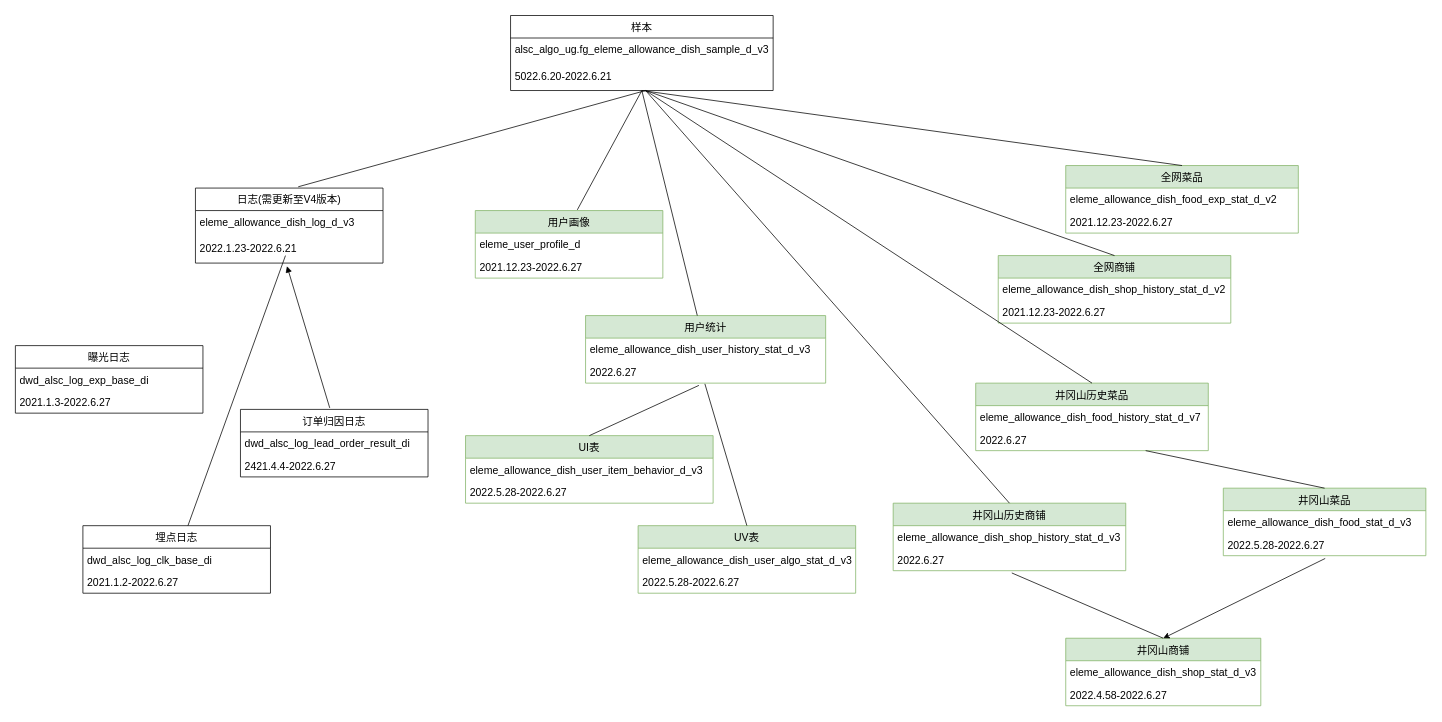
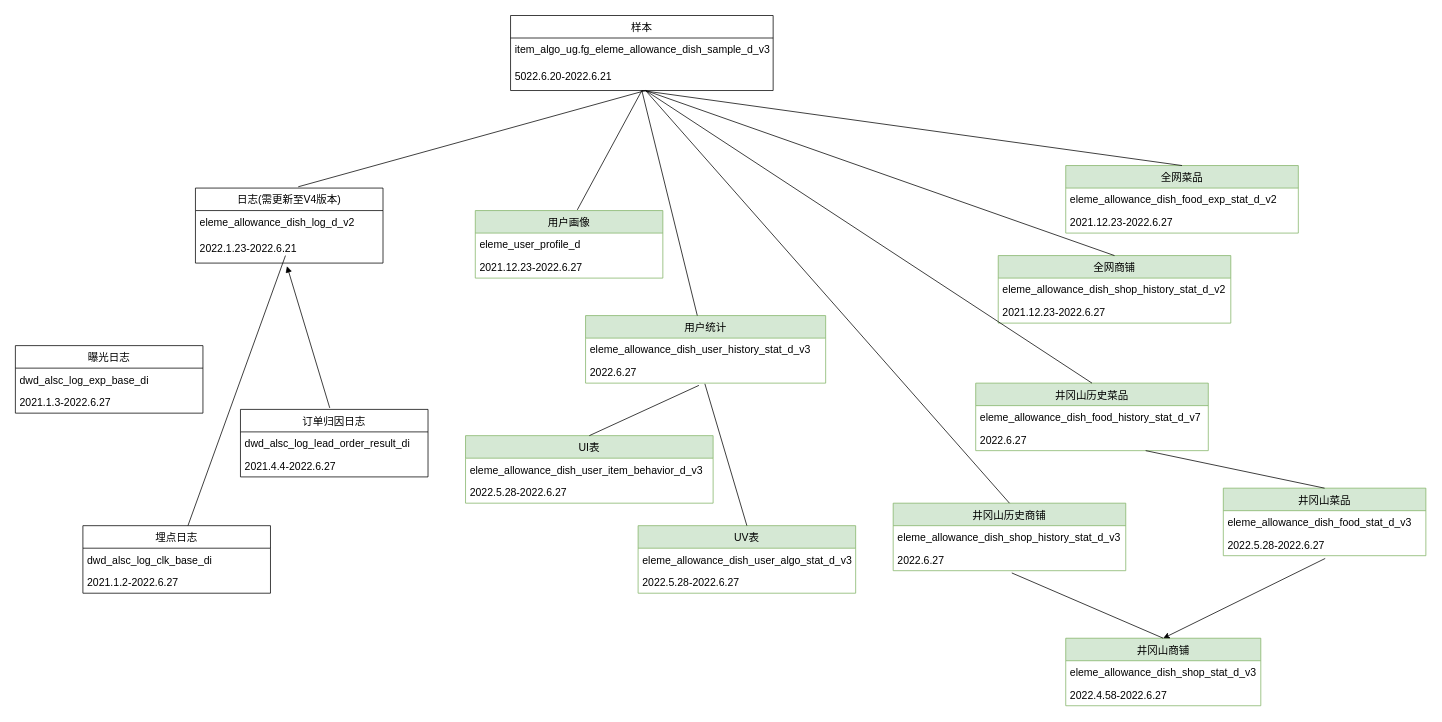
(645, 50) -> (645, 50)
(278, 222) -> (278, 222)
(292, 466) -> (292, 466)
